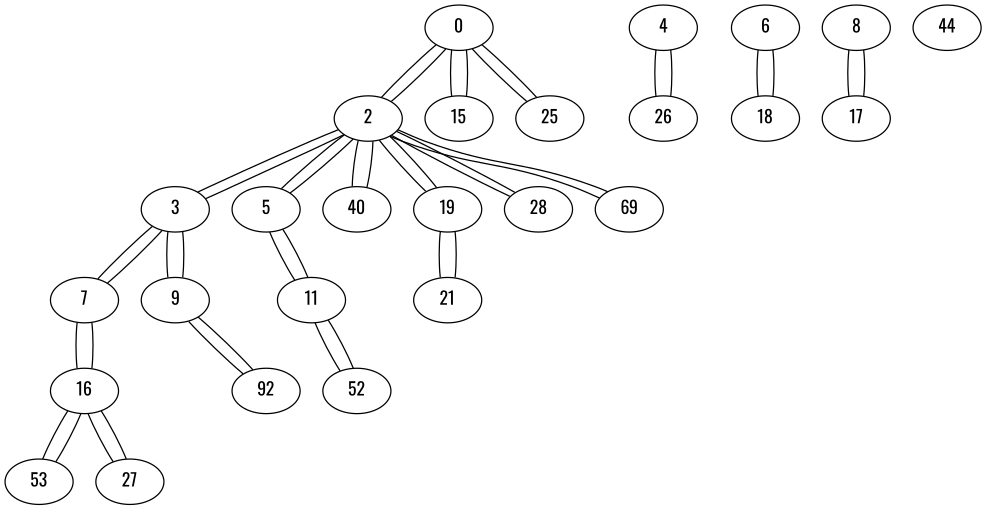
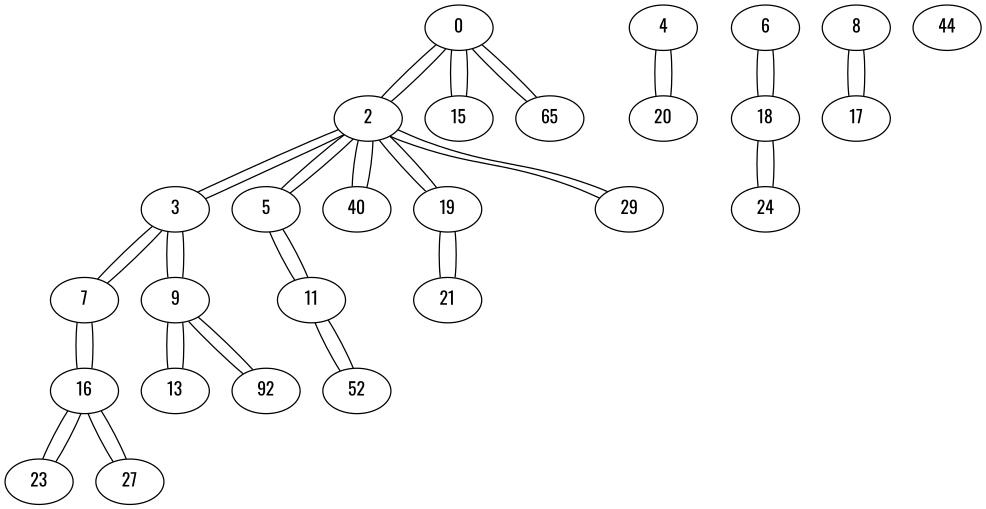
(550, 119) -> (550, 119)
(663, 119) -> (663, 119)
(538, 209) -> none
(629, 209) -> (629, 209)
none -> (765, 209)
none -> (175, 391)
(39, 482) -> (39, 482)
